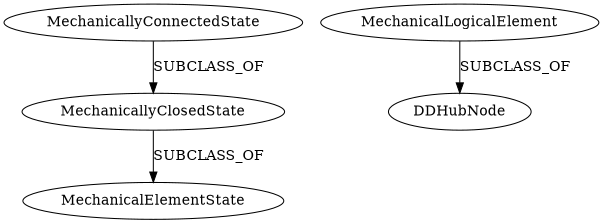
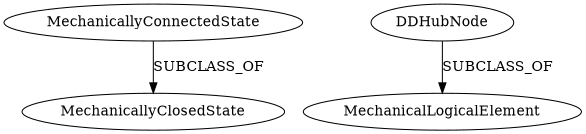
(460, 62) -> (442, 62)
(153, 201) -> none
